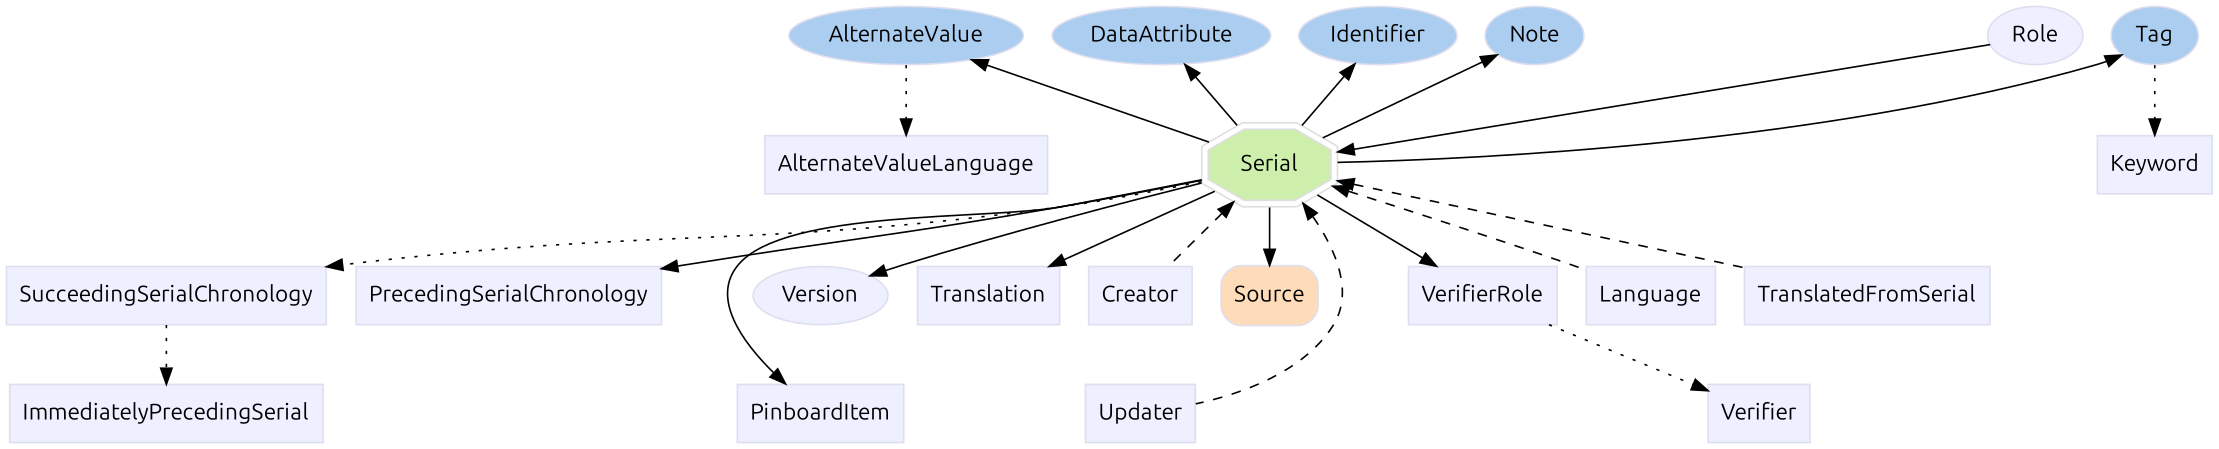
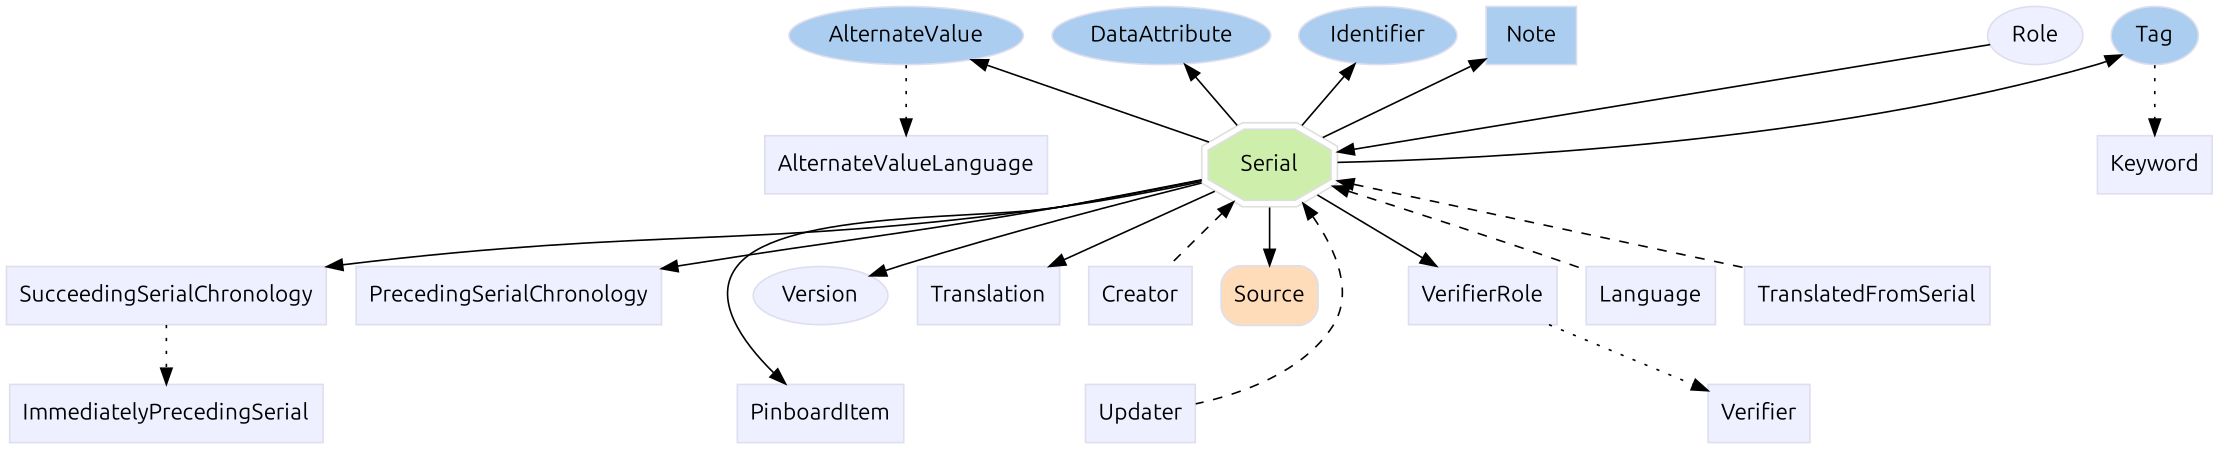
(1535, 36) -> (1531, 36)
(752, 235) -> (752, 235)
